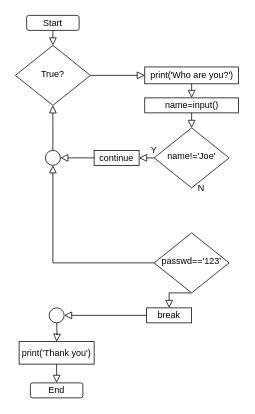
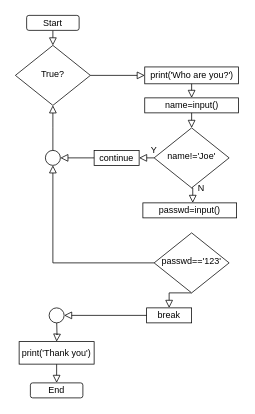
none -> (193, 191)
none -> (190, 210)
